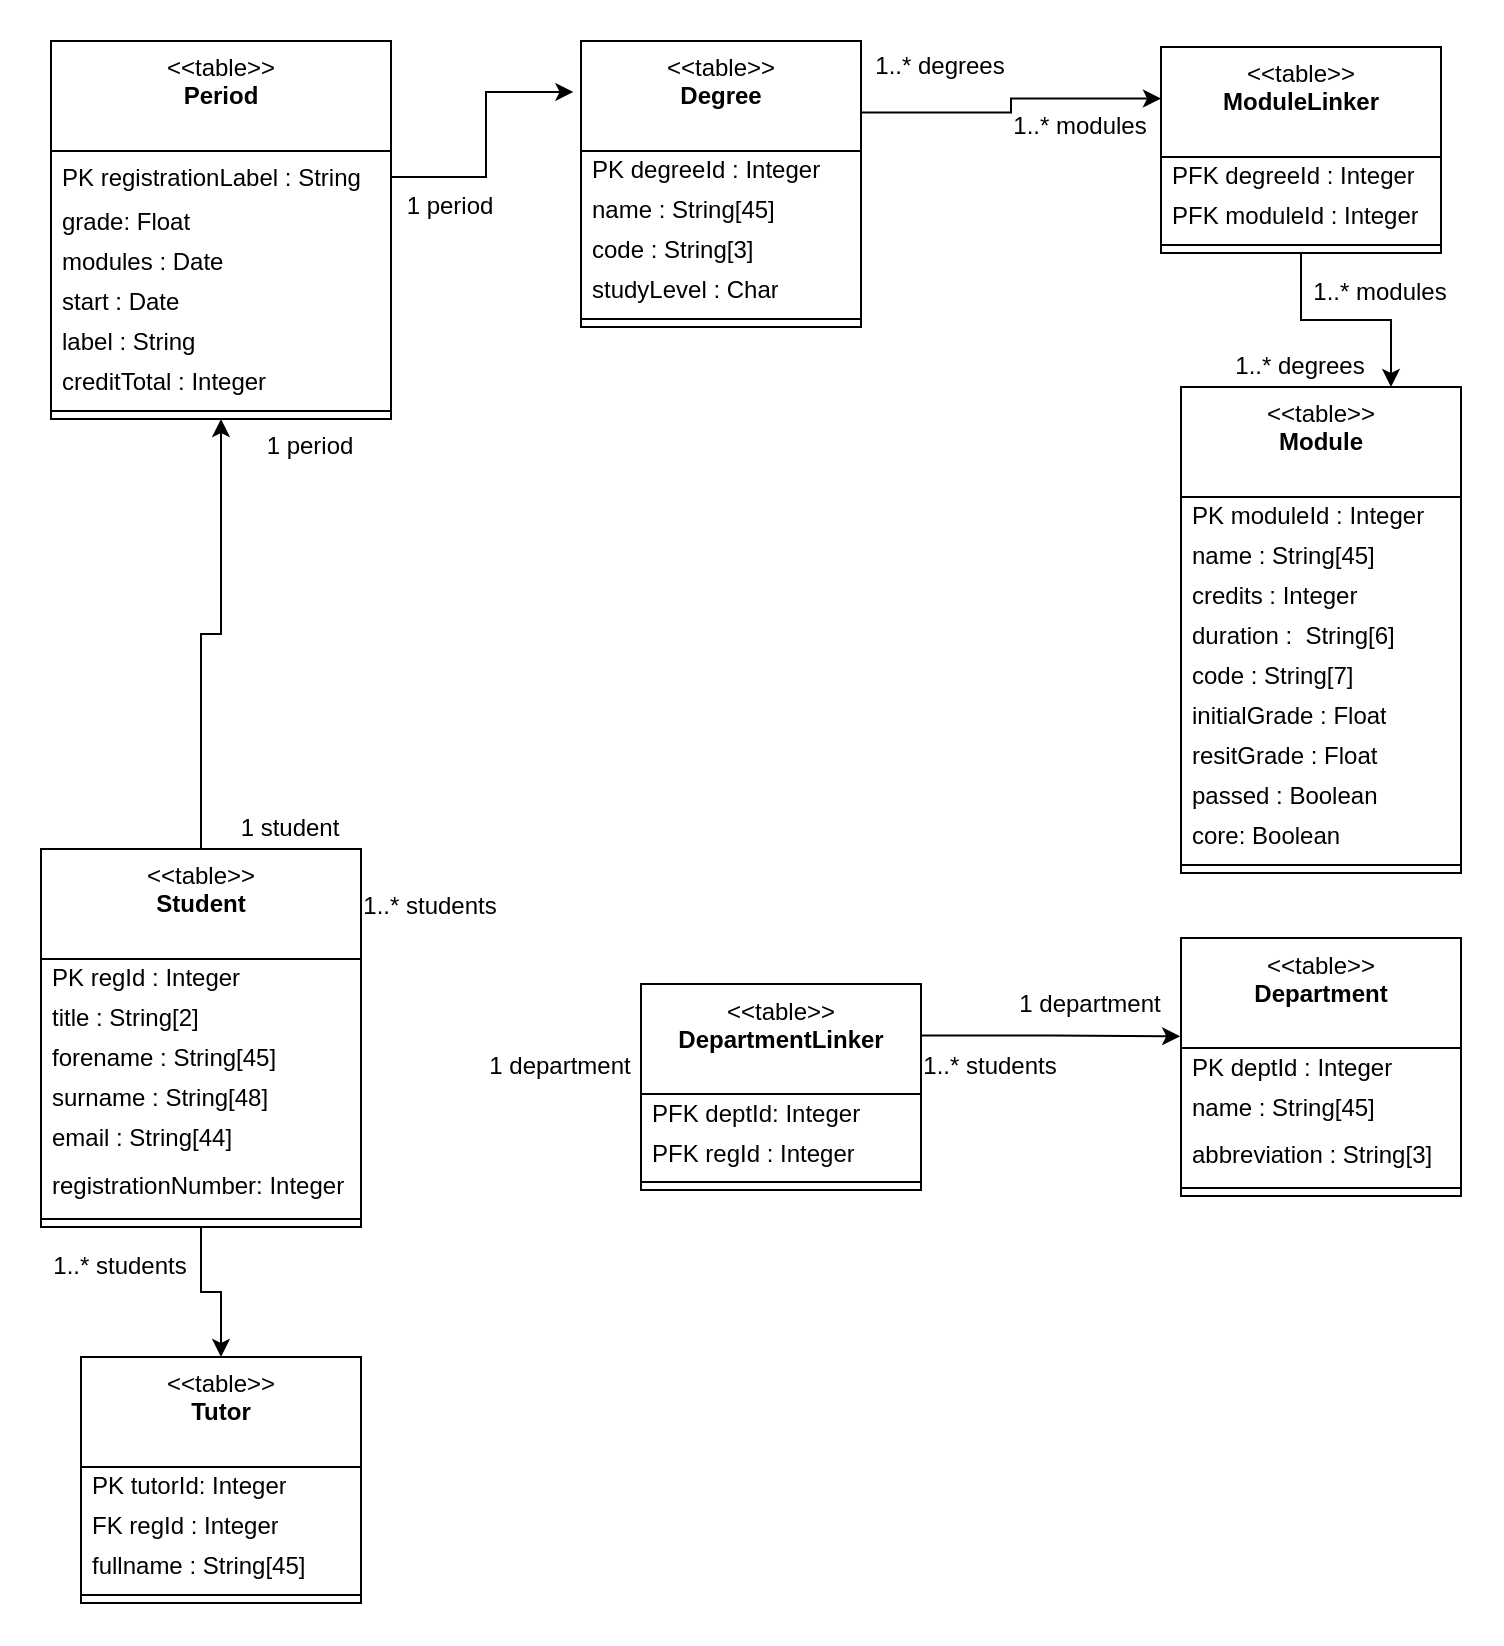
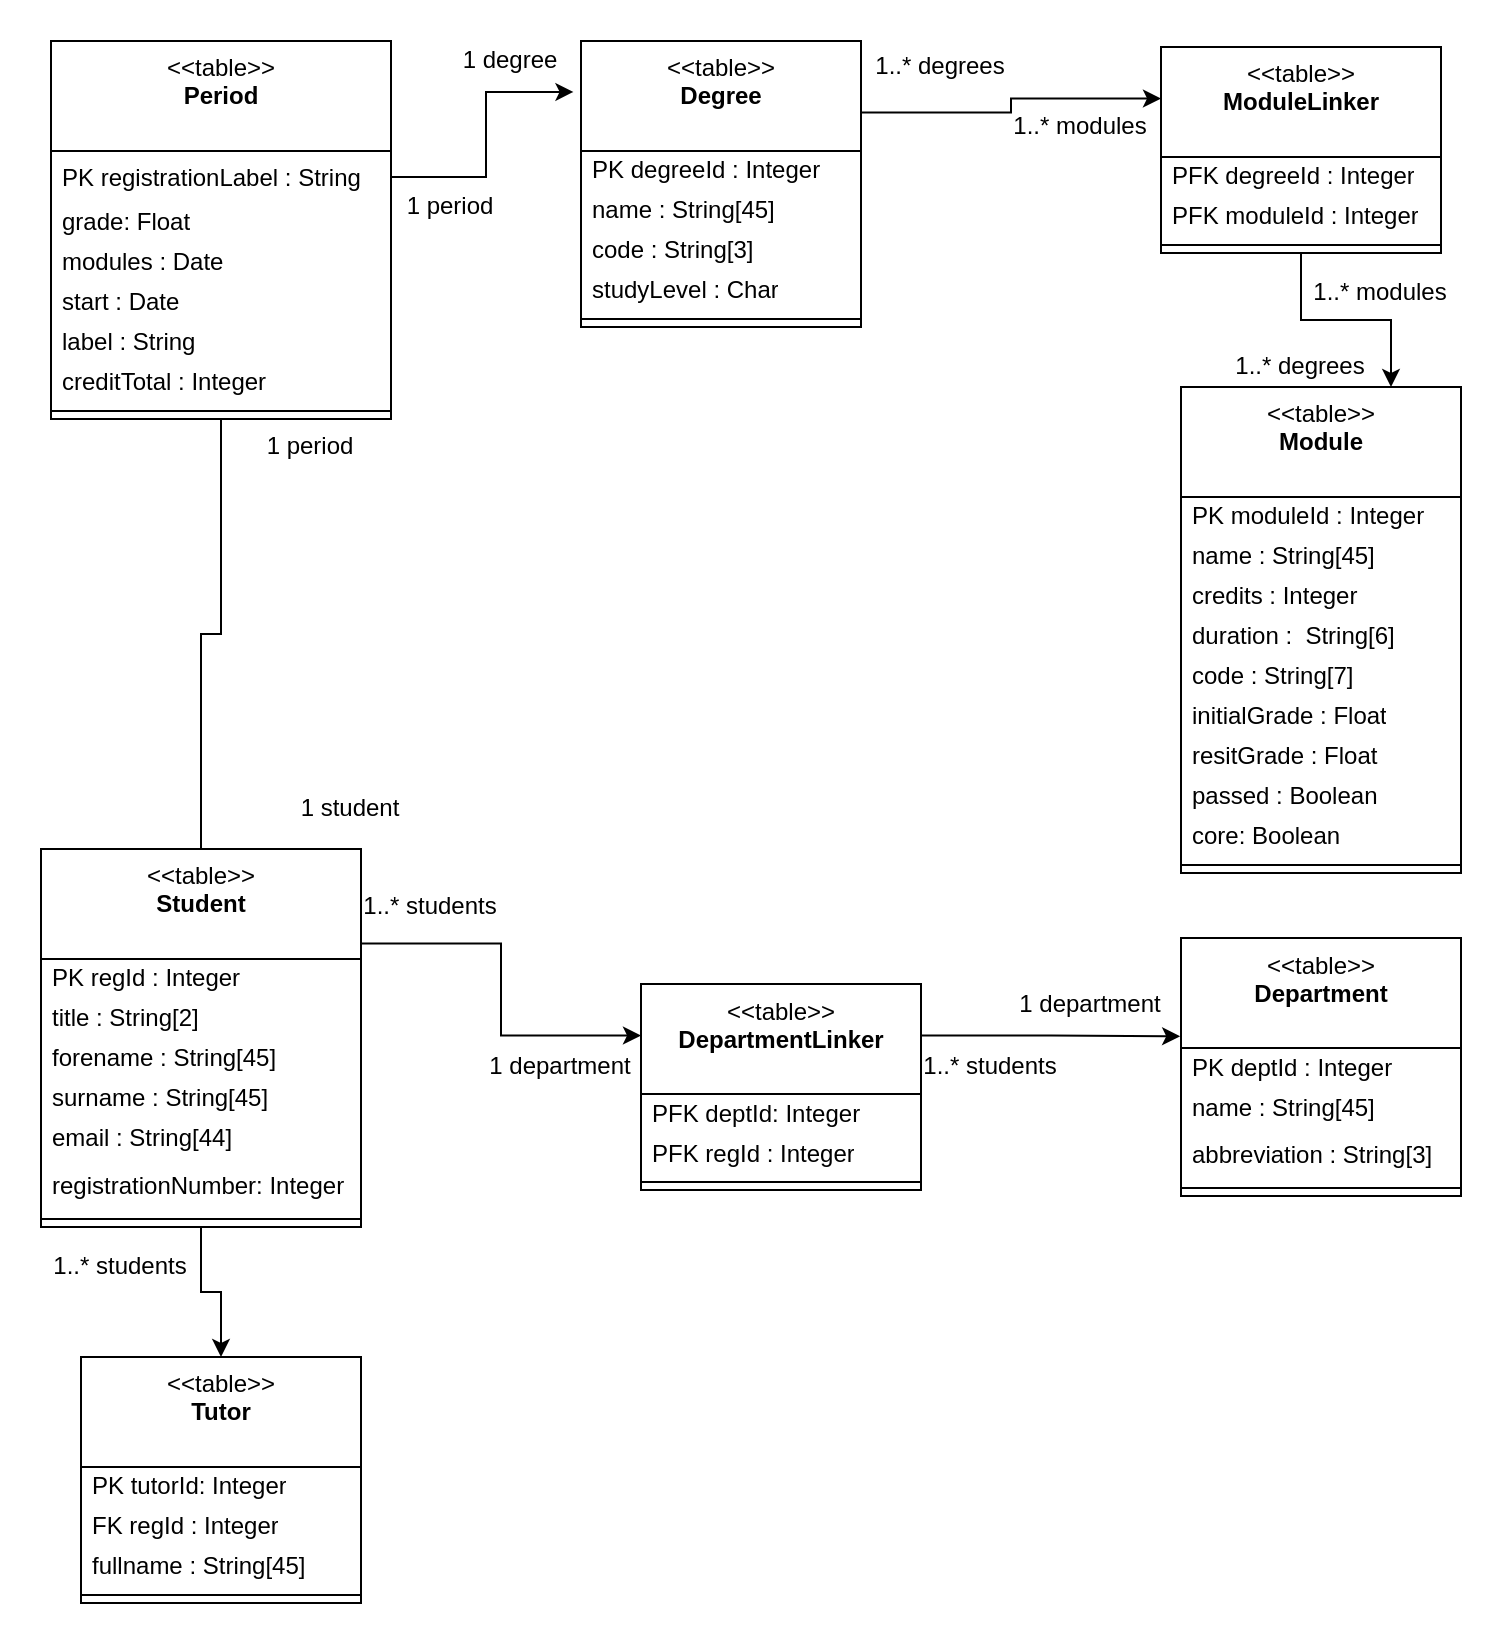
none -> (511, 61)
(221, 434) -> (221, 429)
(291, 829) -> (351, 809)
none -> (501, 983)
(175, 1099) -> (175, 1099)
